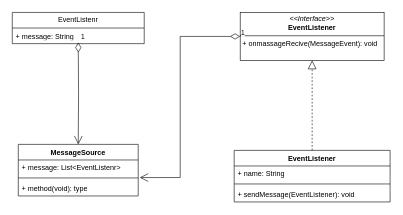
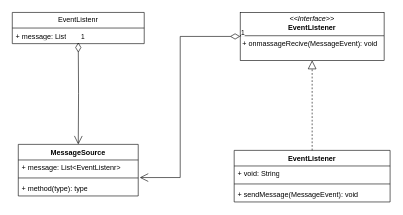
(46, 36) -> (42, 36)
(262, 174) -> (261, 174)
(58, 189) -> (59, 189)
(302, 195) -> (301, 195)
